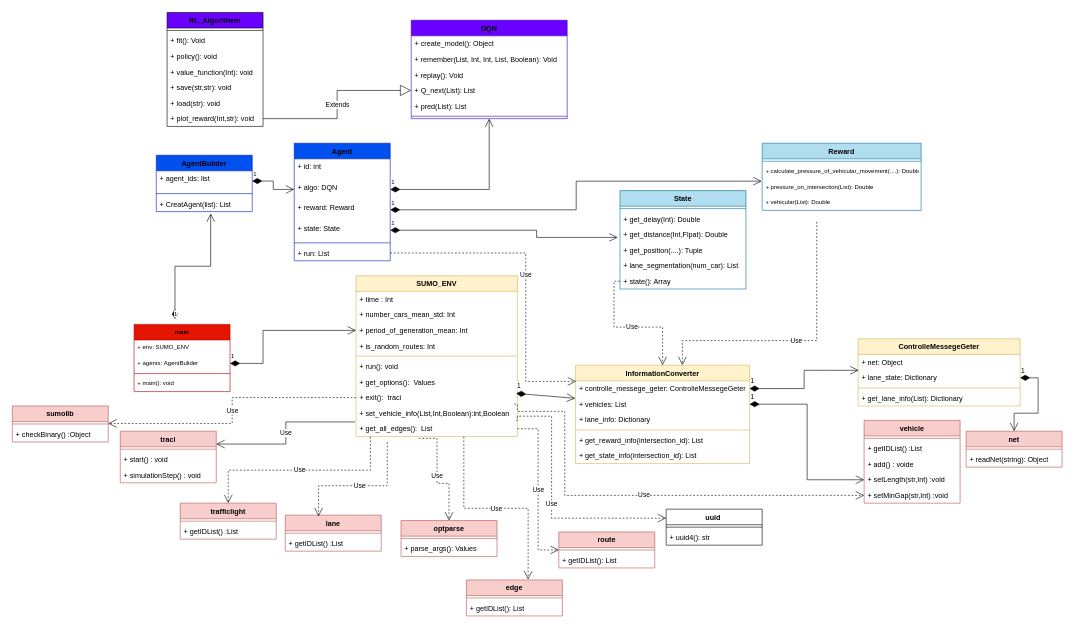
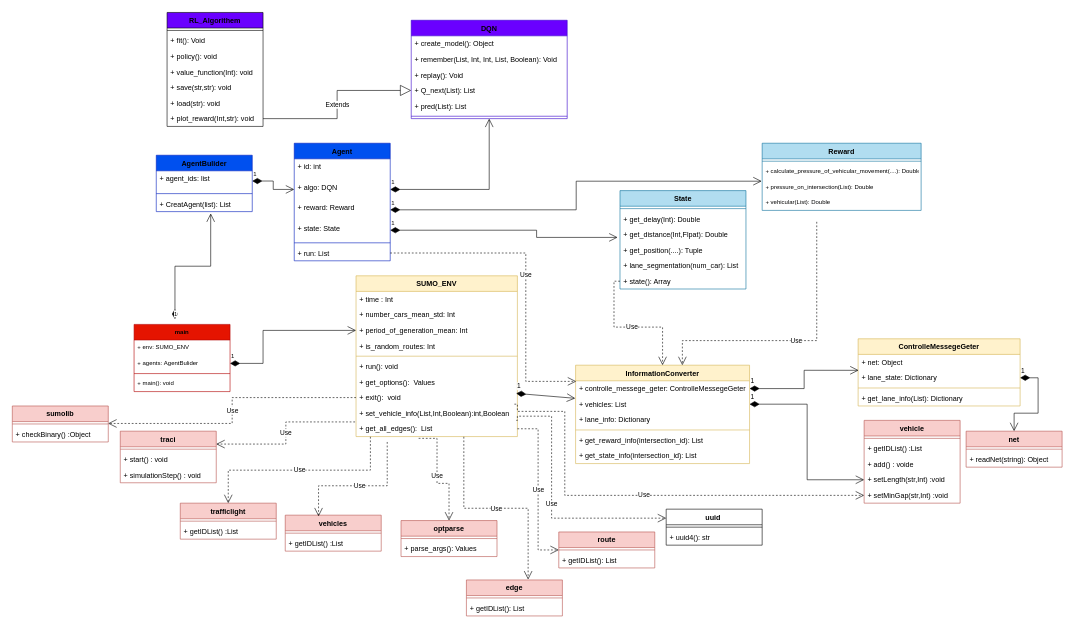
(387, 398) -> (385, 398)
(286, 435) -> (286, 435)
(333, 523) -> (333, 523)
